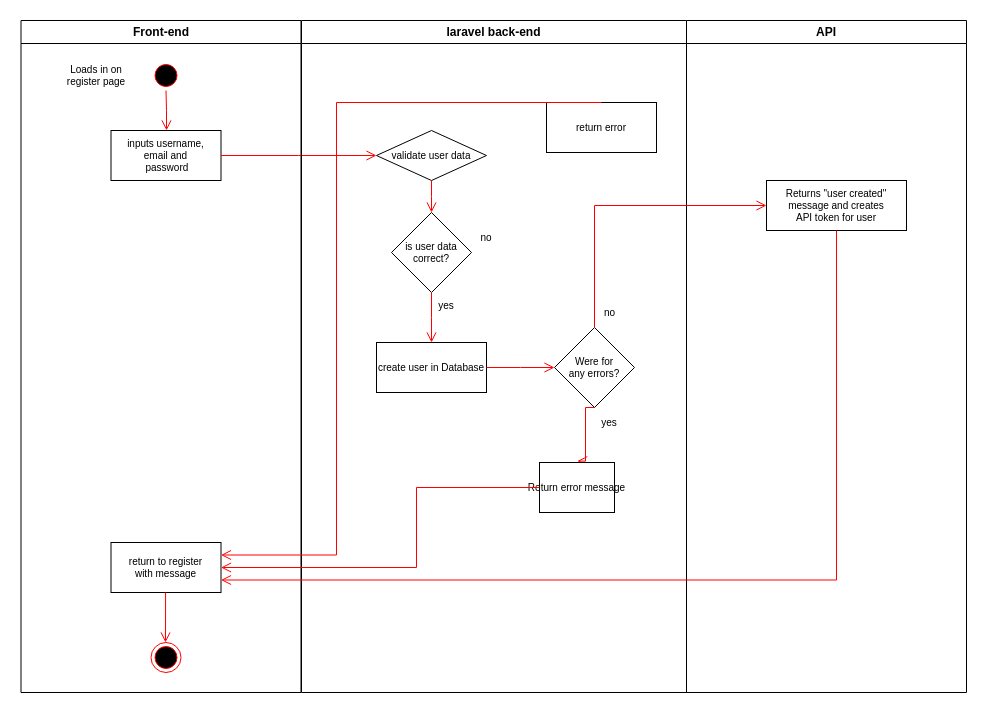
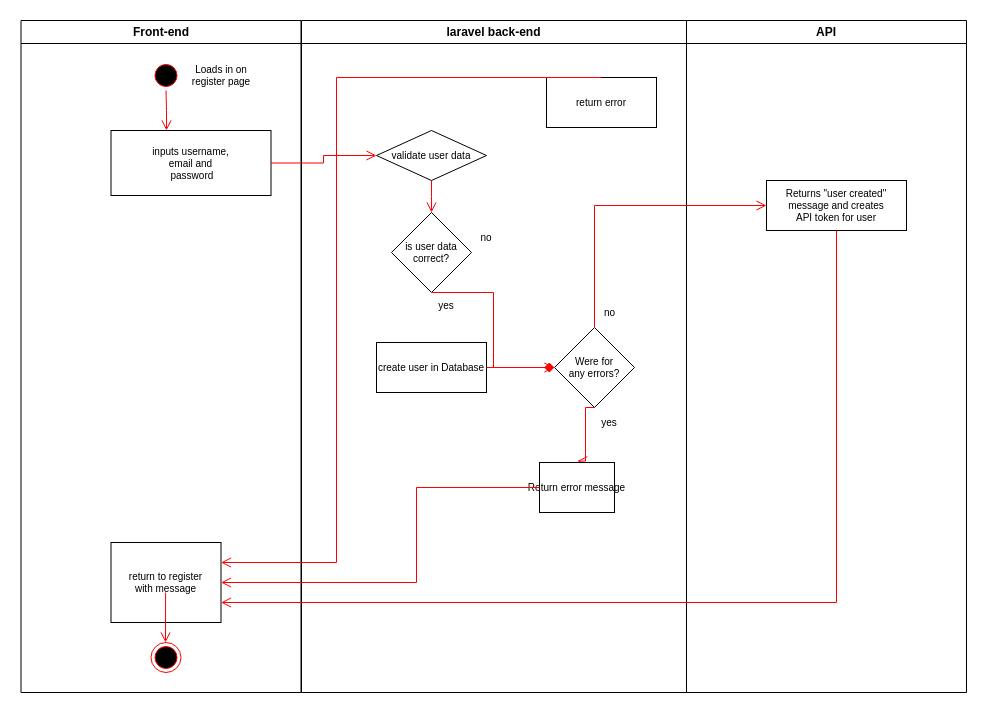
(96, 76) -> (221, 76)
(602, 128) -> (602, 103)
(166, 156) -> (191, 163)
(432, 316) -> (494, 298)
(492, 368) -> (492, 368)
(166, 568) -> (166, 583)
